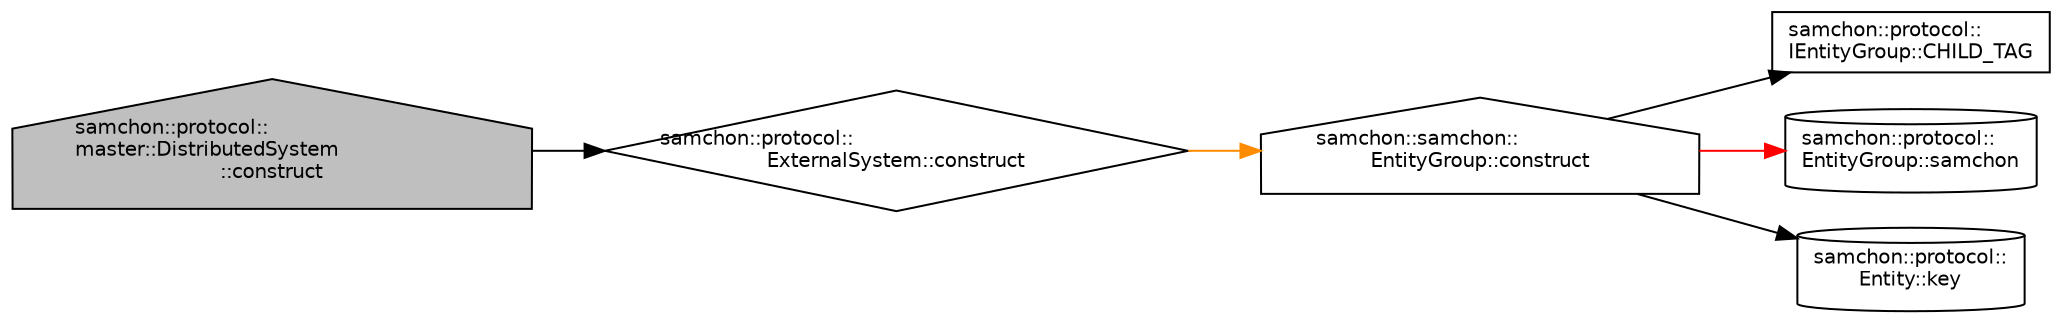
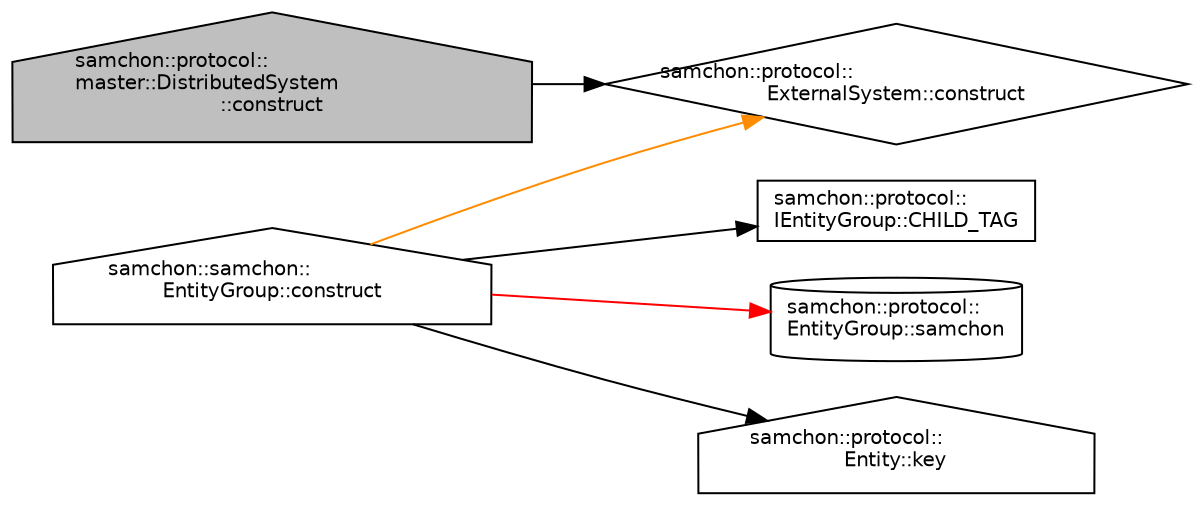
(1214, 151) -> (555, 179)
(1911, 269) -> (896, 450)
